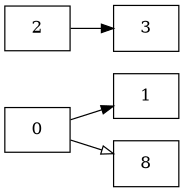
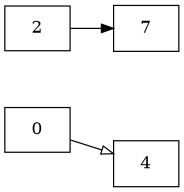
(146, 28) -> (146, 28)
(146, 96) -> none
(146, 164) -> (146, 164)
